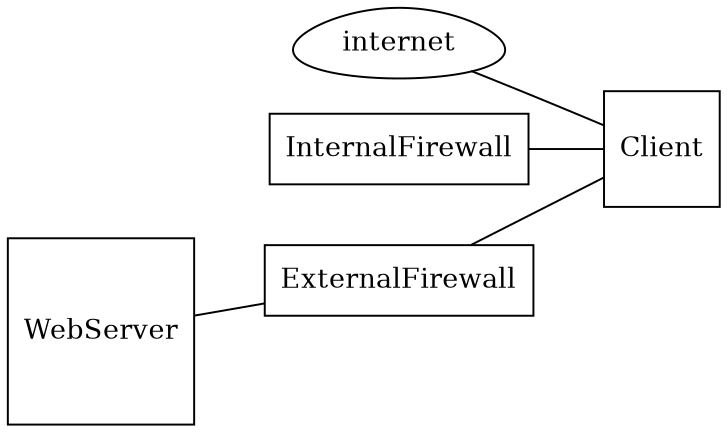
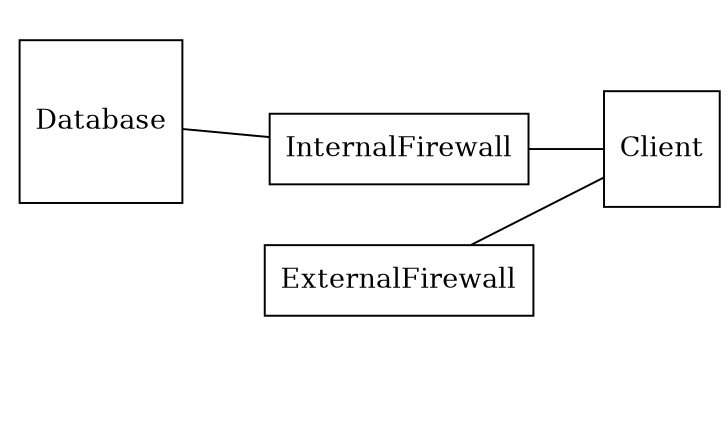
(399, 43) -> none
none -> (101, 122)
(101, 331) -> none
